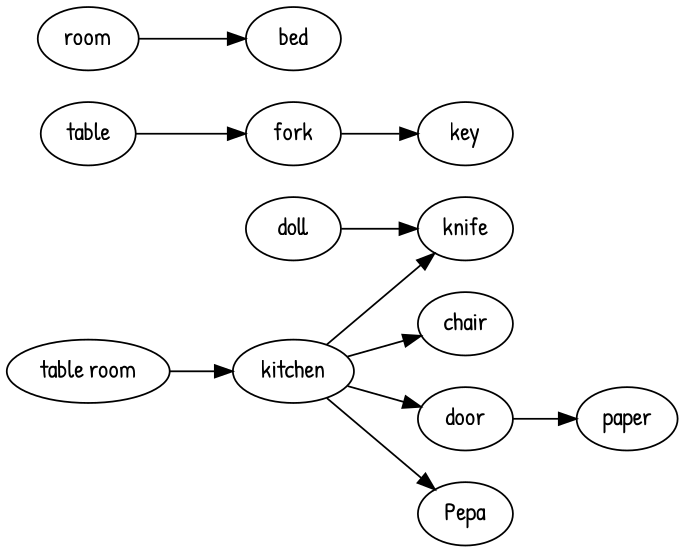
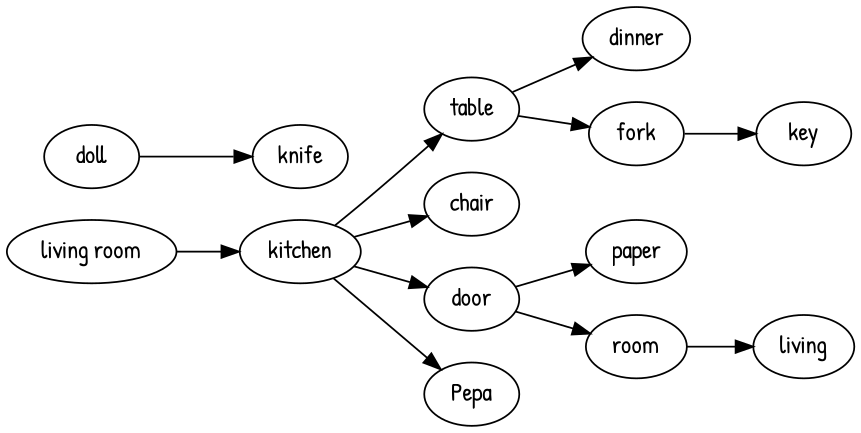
(293, 39) -> (804, 347)
none -> (636, 39)
(374, 305) -> (382, 186)
none -> (545, 320)
(88, 371) -> (92, 252)
